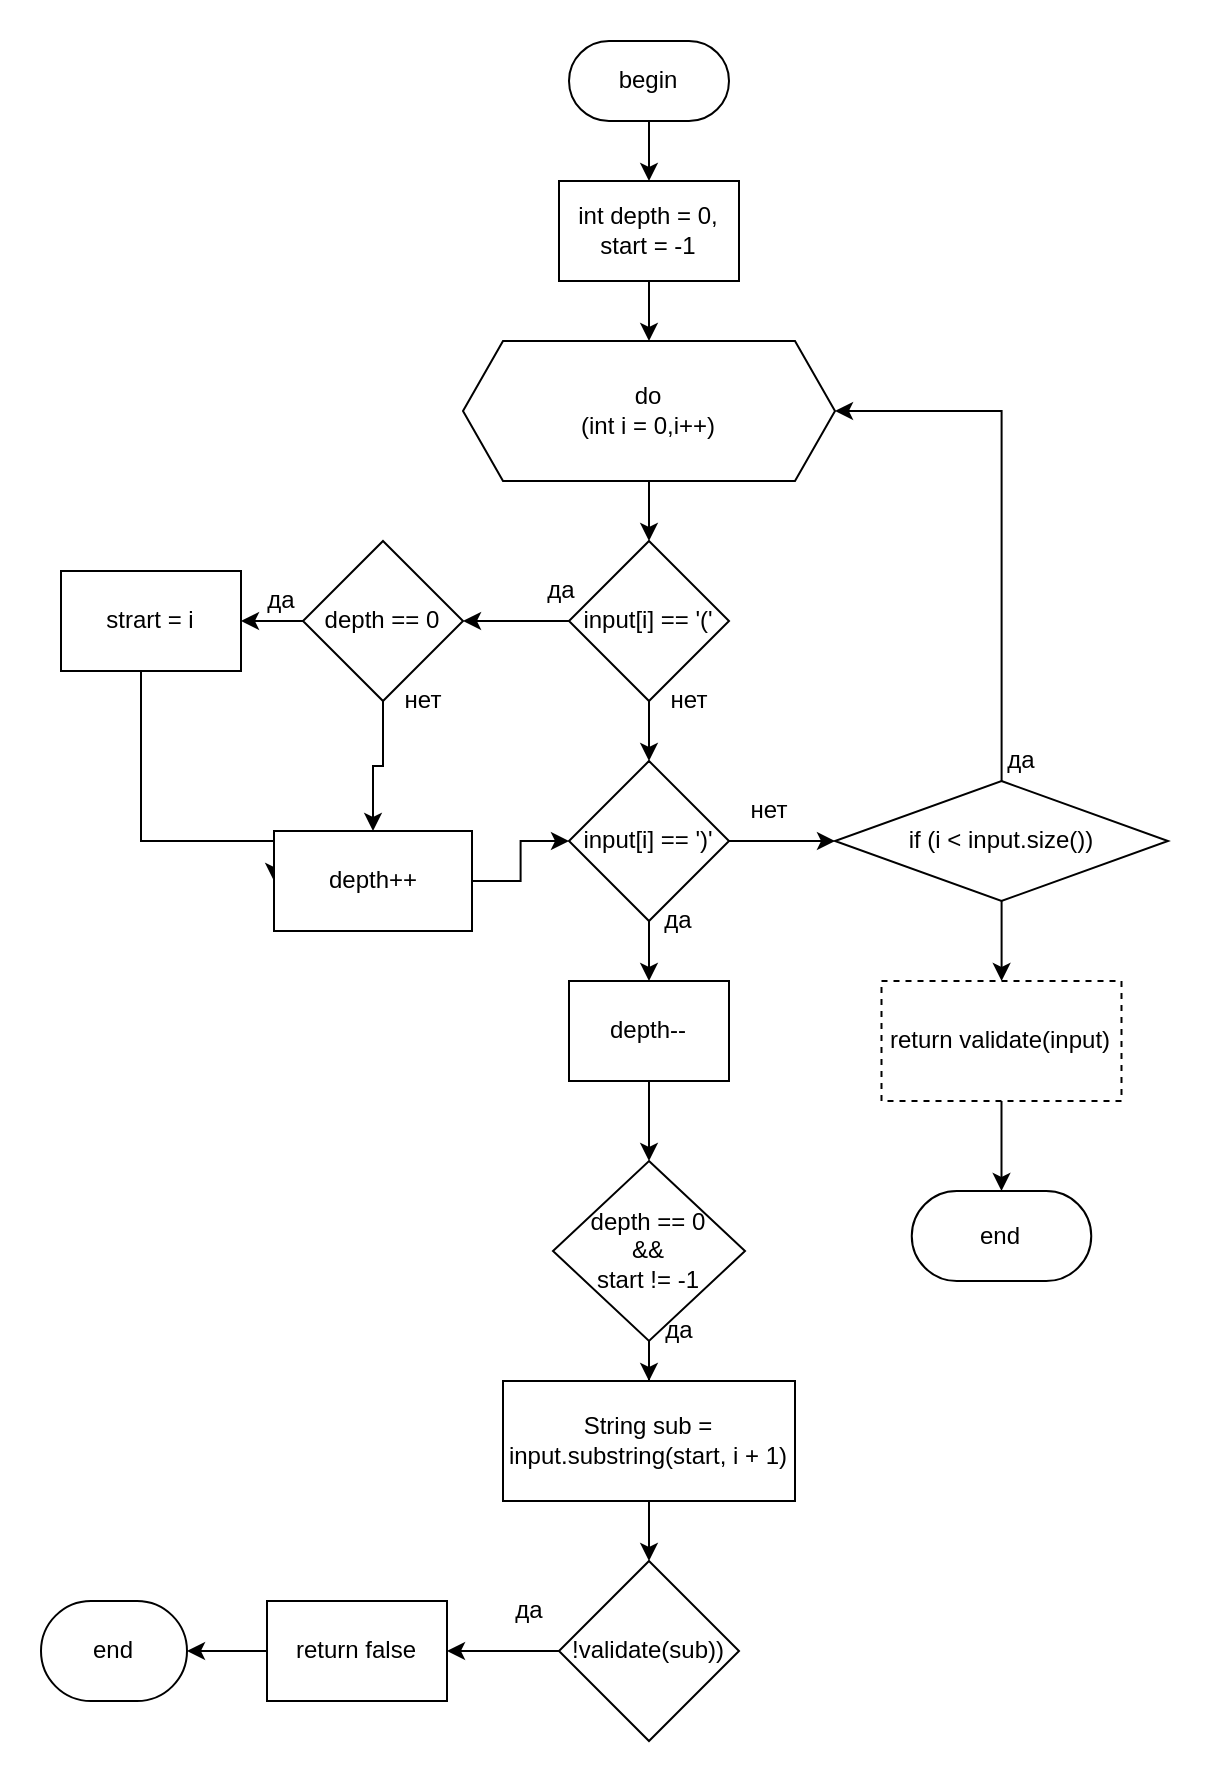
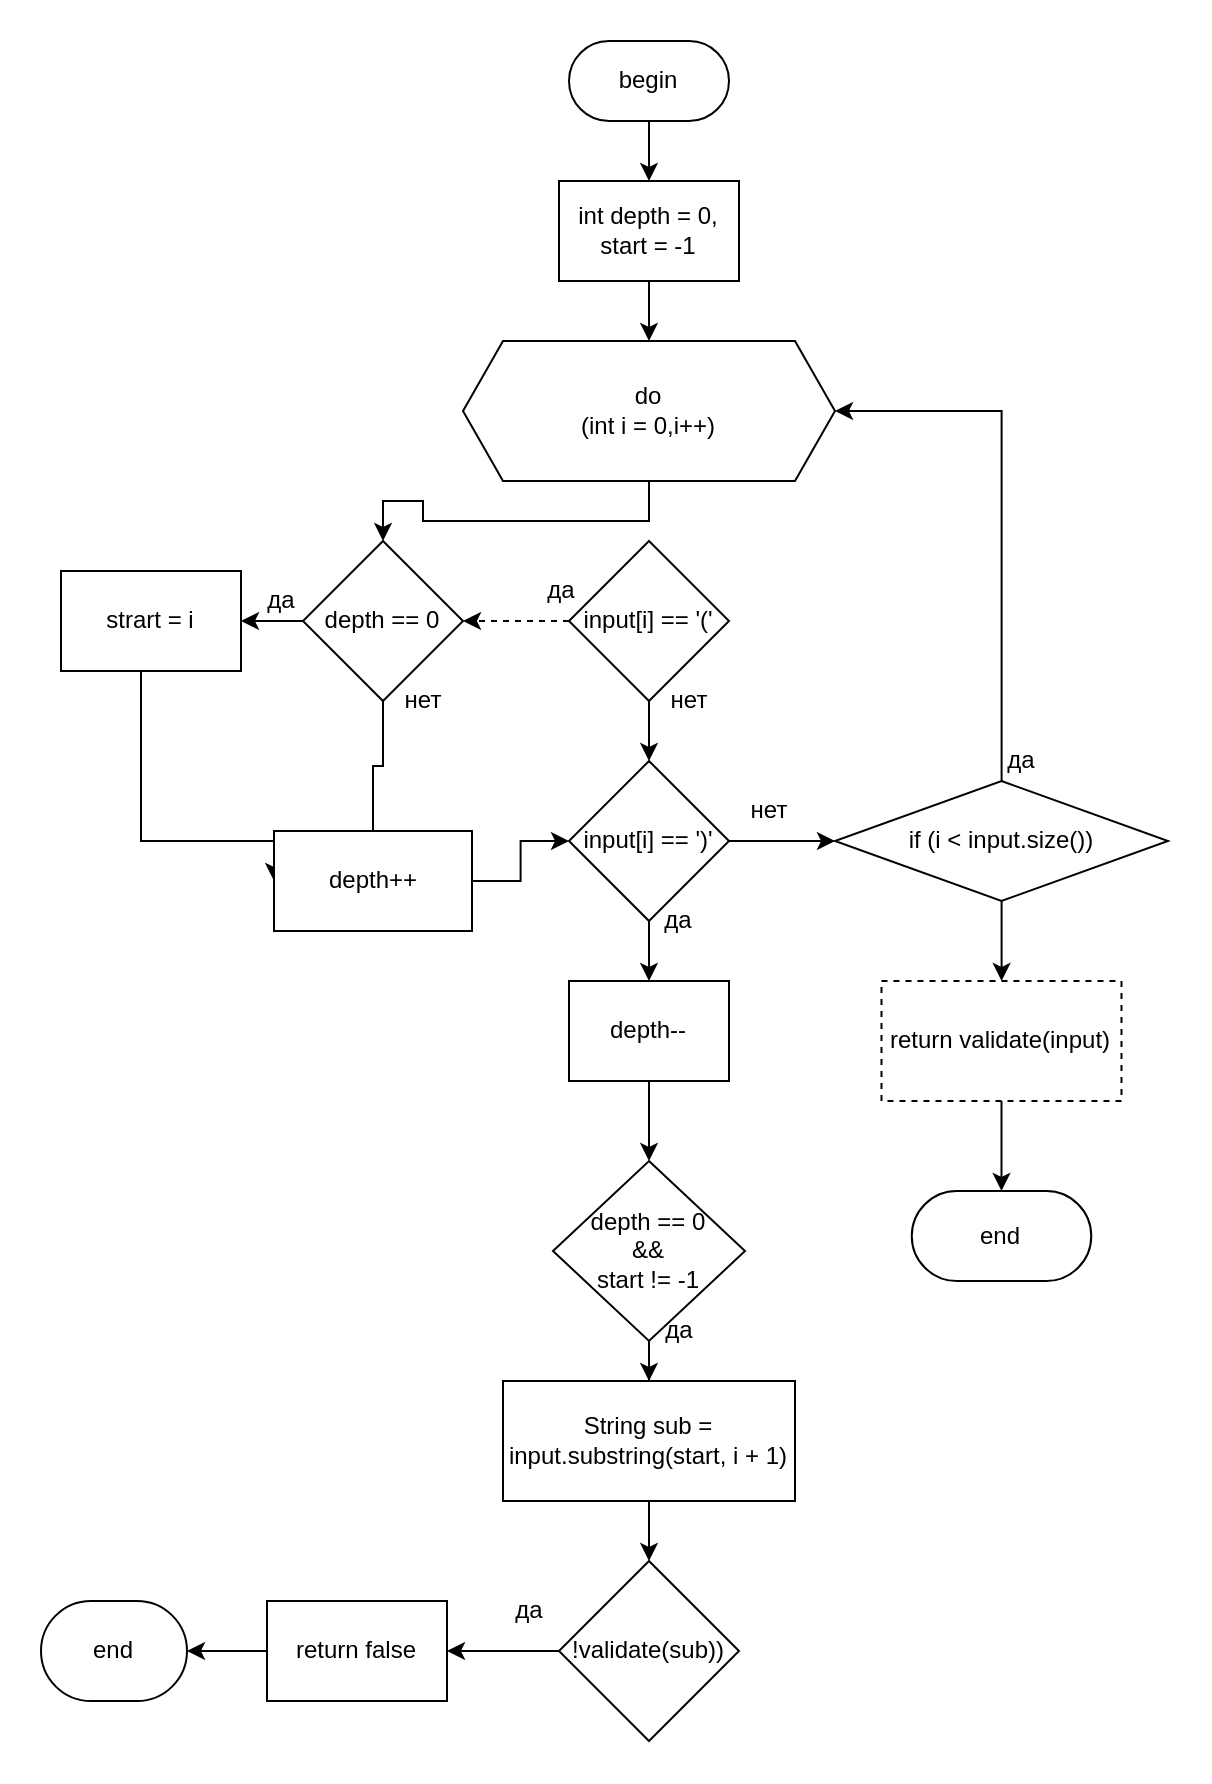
(649, 523) -> (494, 521)
(520, 621) -> (520, 621)
(373, 816) -> (373, 821)
